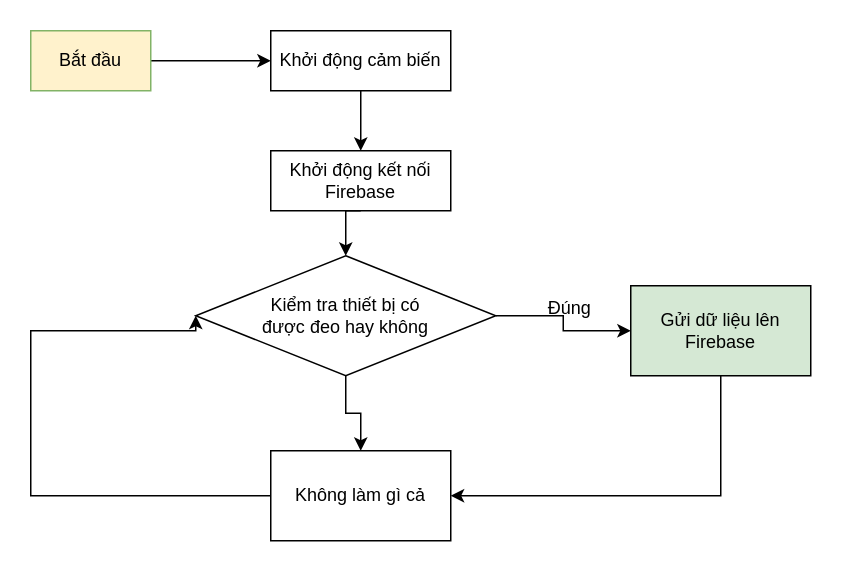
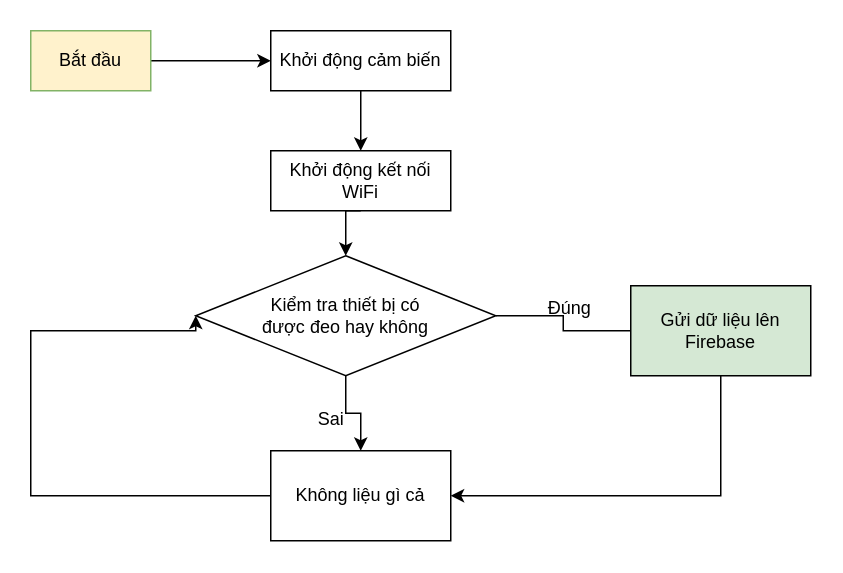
(361, 181) -> (361, 181)
(619, 331) -> (623, 331)
none -> (331, 419)
(361, 496) -> (361, 496)
